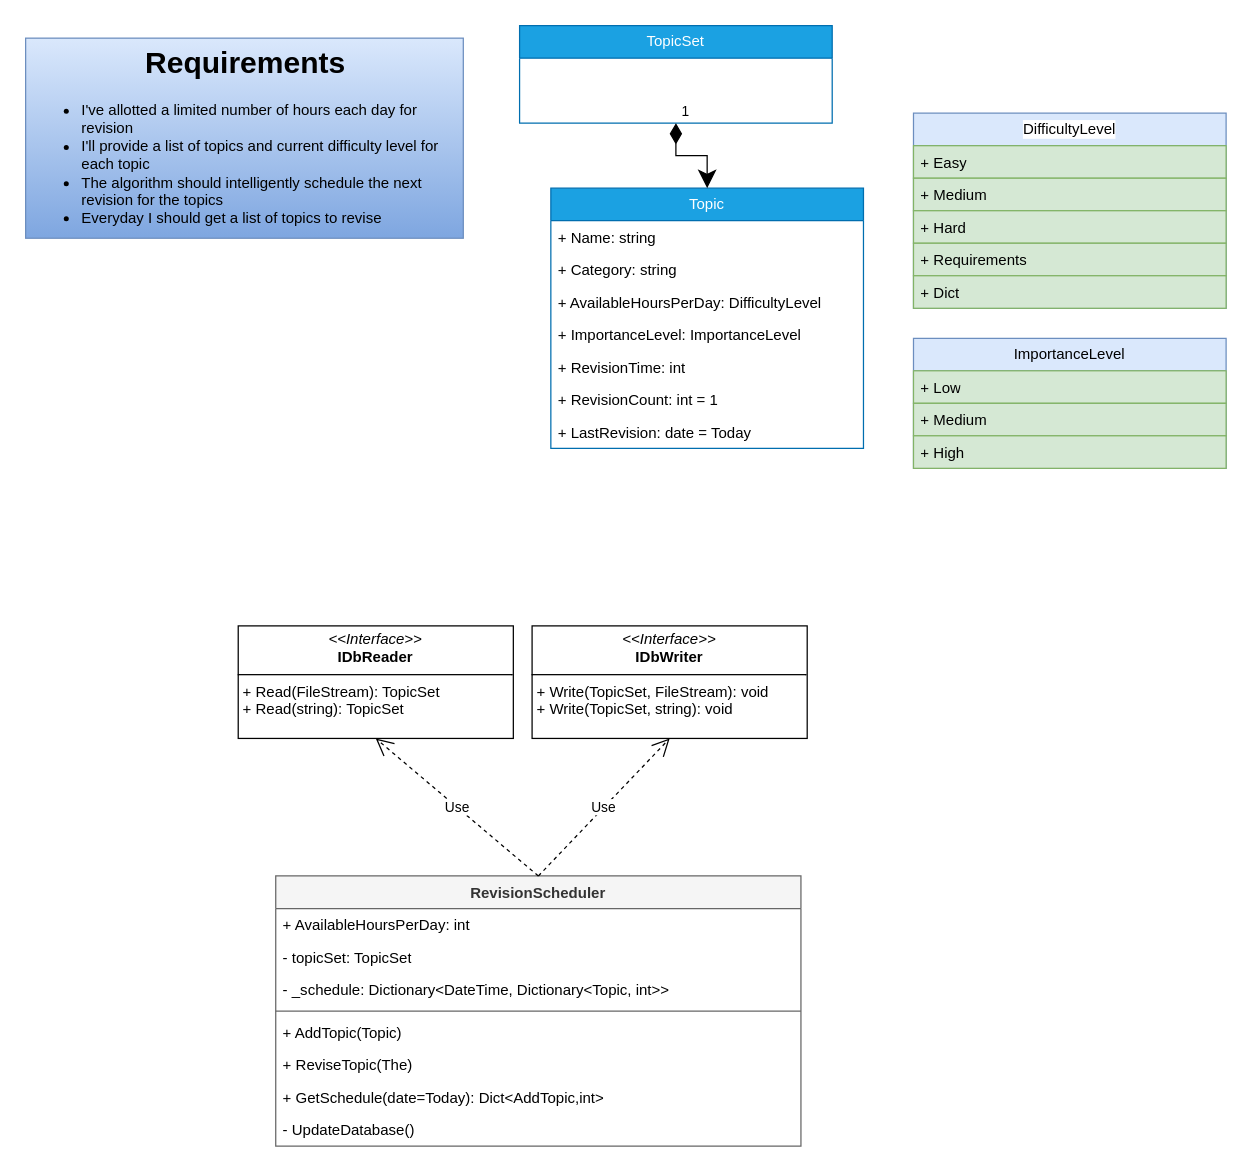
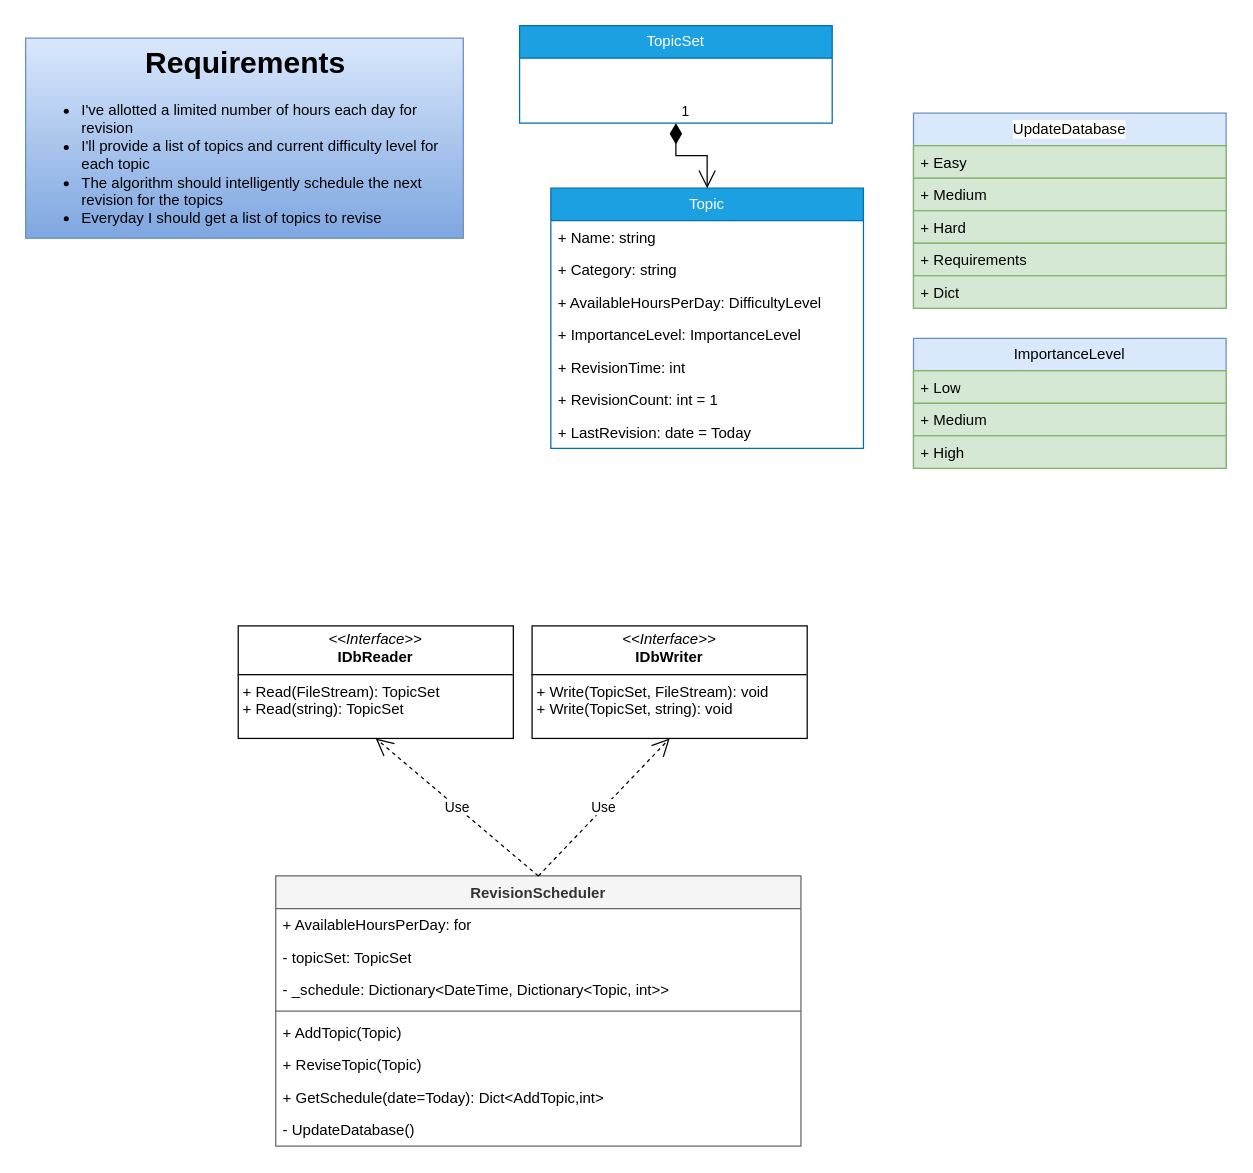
(1069, 129) -> (1069, 129)
(707, 172) -> (707, 177)
(383, 926) -> (385, 926)
(353, 1066) -> (359, 1066)
